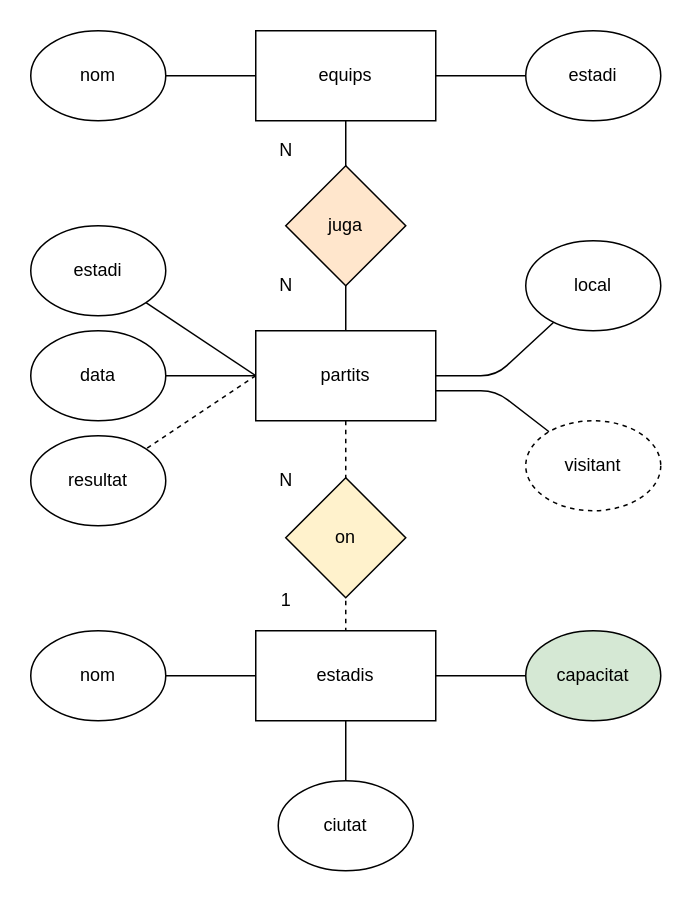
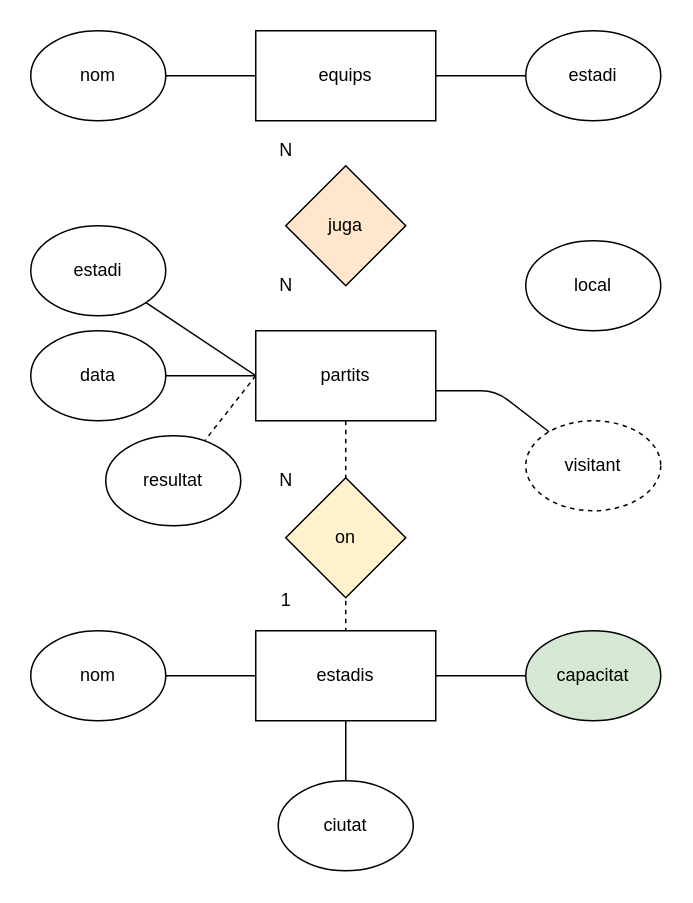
(346, 308) -> none
(506, 367) -> none
(98, 481) -> (173, 481)
